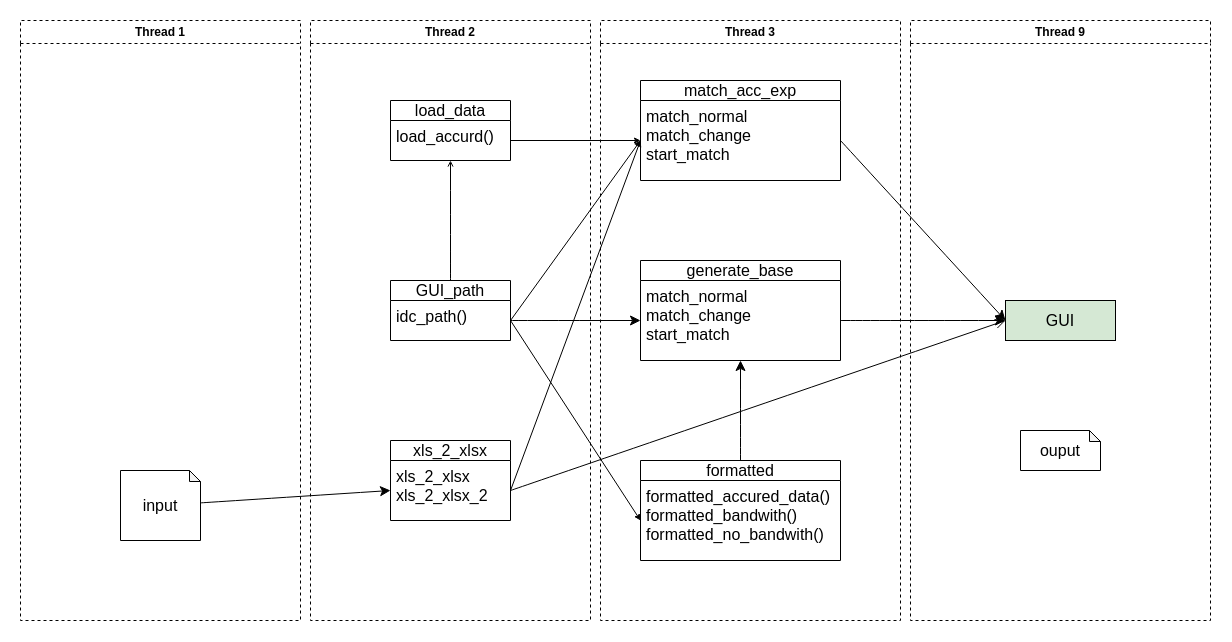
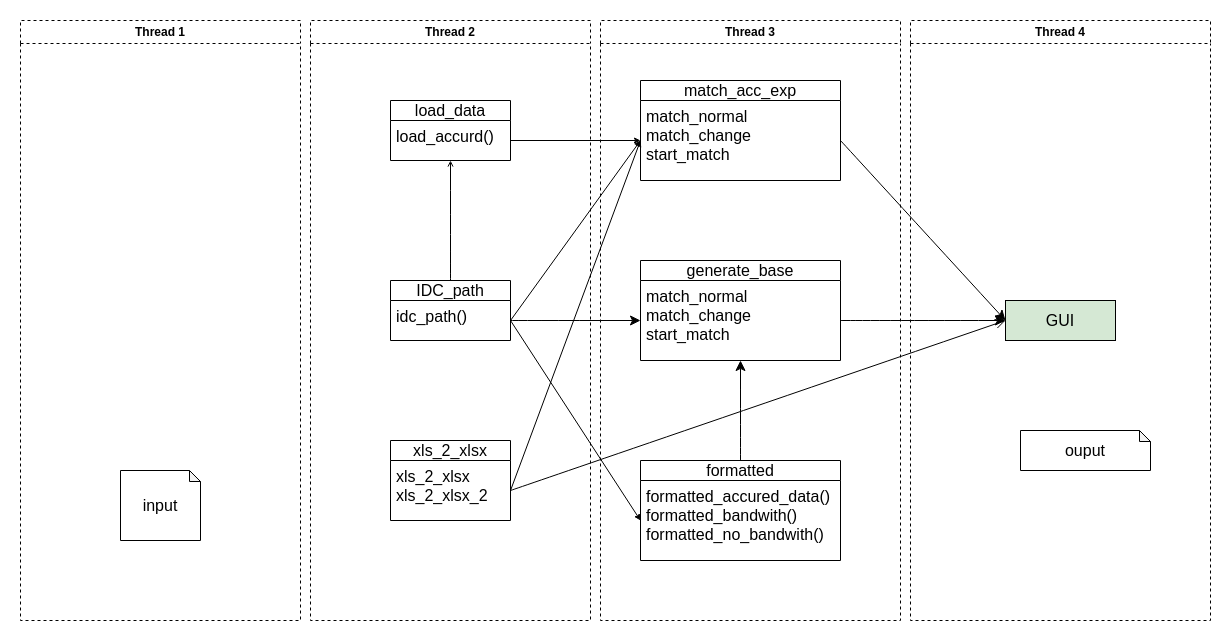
(1061, 33) -> (1061, 33)
(451, 291) -> (451, 291)
(1061, 451) -> (1086, 451)
(293, 497) -> none
